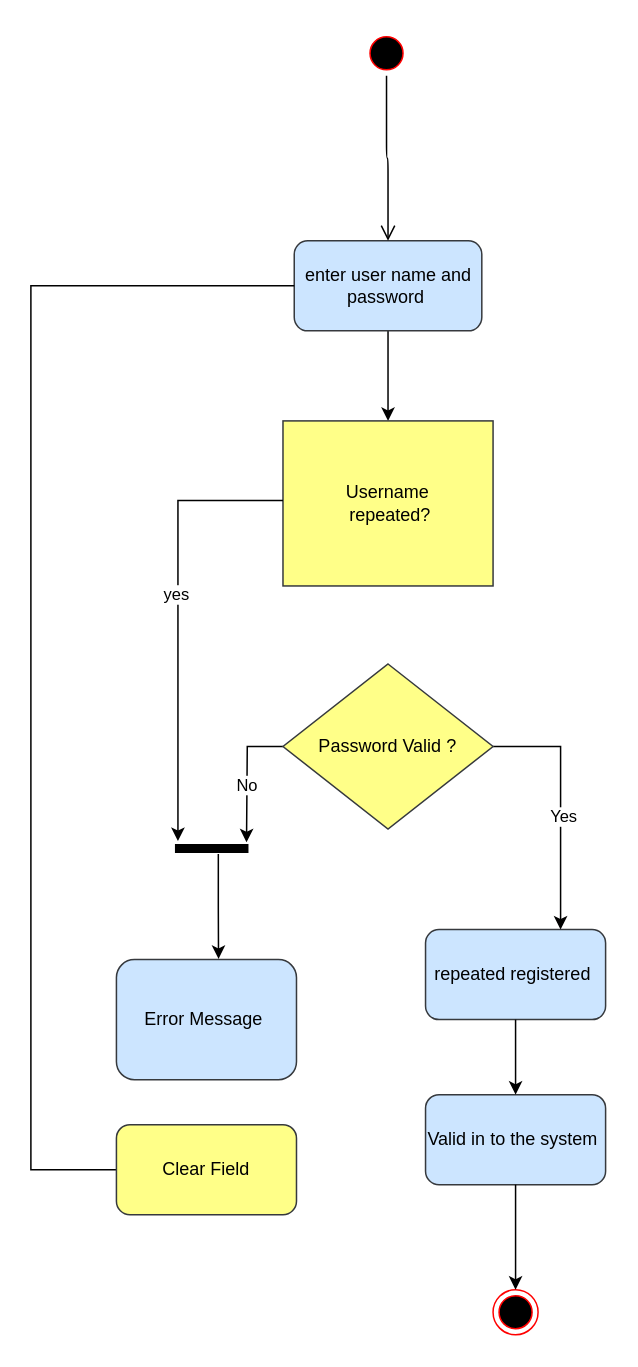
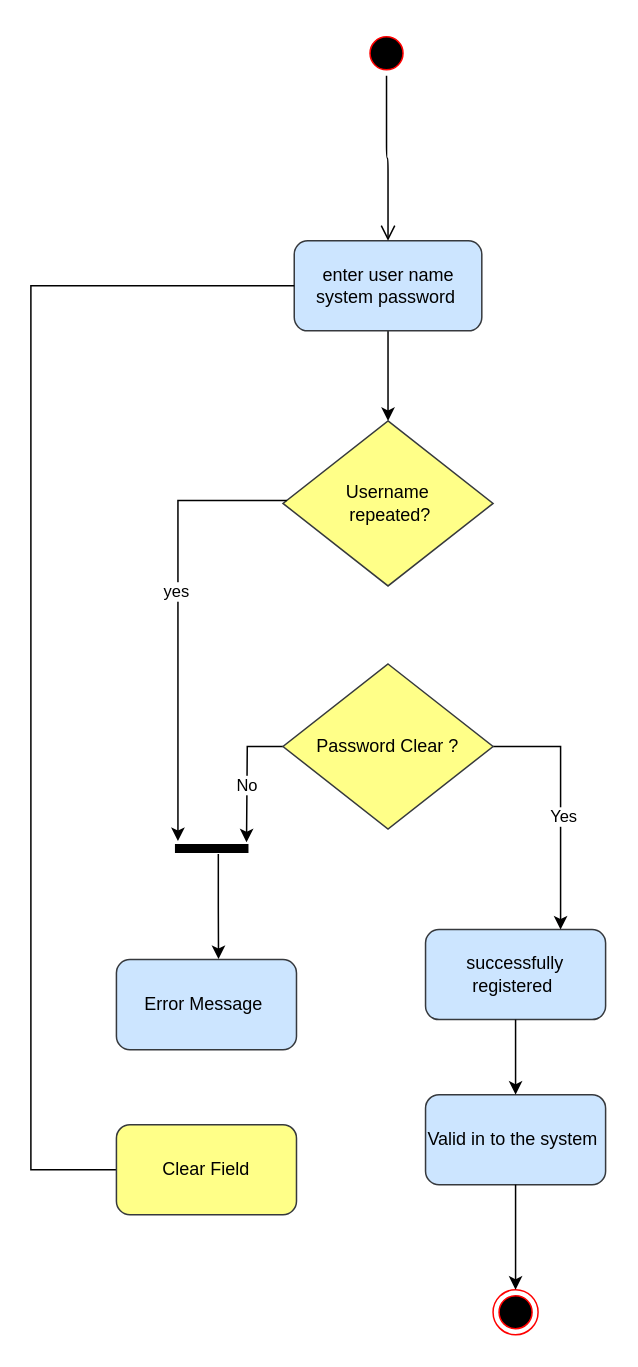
(389, 286) -> (389, 286)
(388, 503) -> (388, 503)
(388, 746) -> (388, 746)
(515, 974) -> (515, 974)
(206, 1019) -> (206, 1004)
